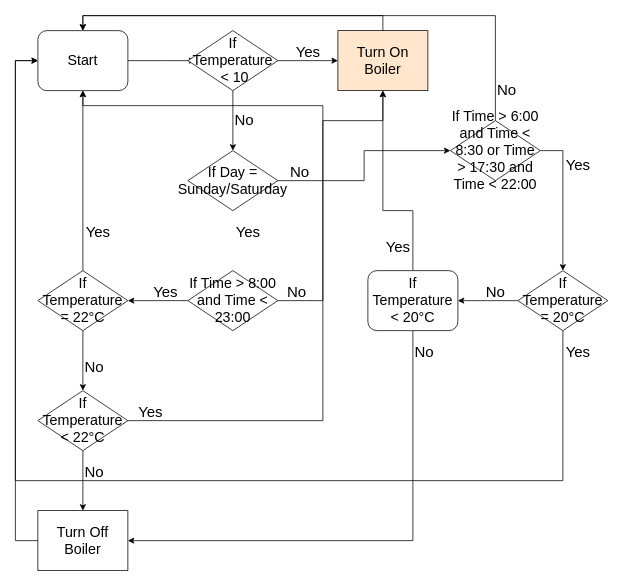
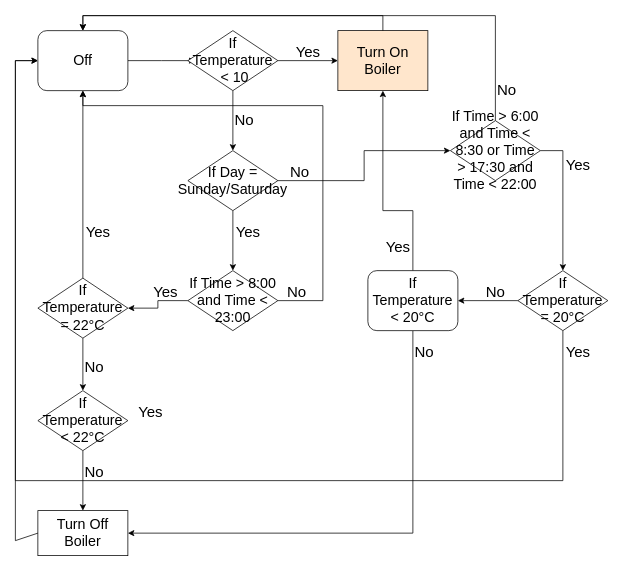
(83, 60) -> (83, 60)
none -> (233, 264)
(83, 300) -> (83, 308)
(285, 420) -> none
(83, 540) -> (83, 533)
